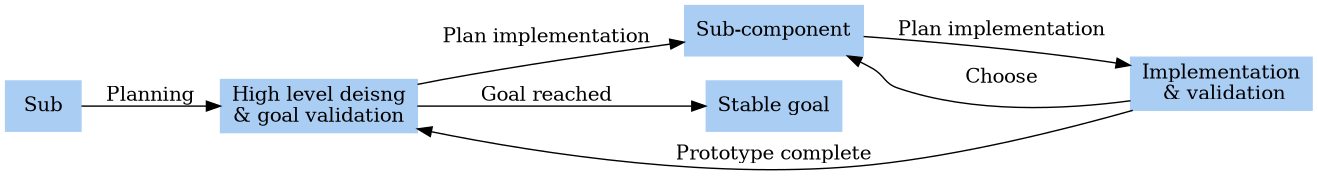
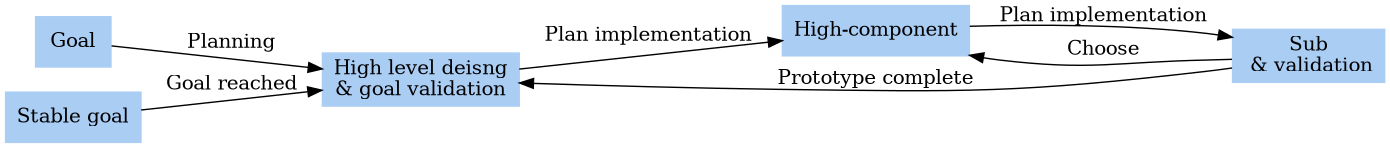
(774, 31) -> (876, 31)
(1221, 84) -> (1309, 56)
(43, 106) -> (73, 42)
(554, 106) -> (224, 101)
